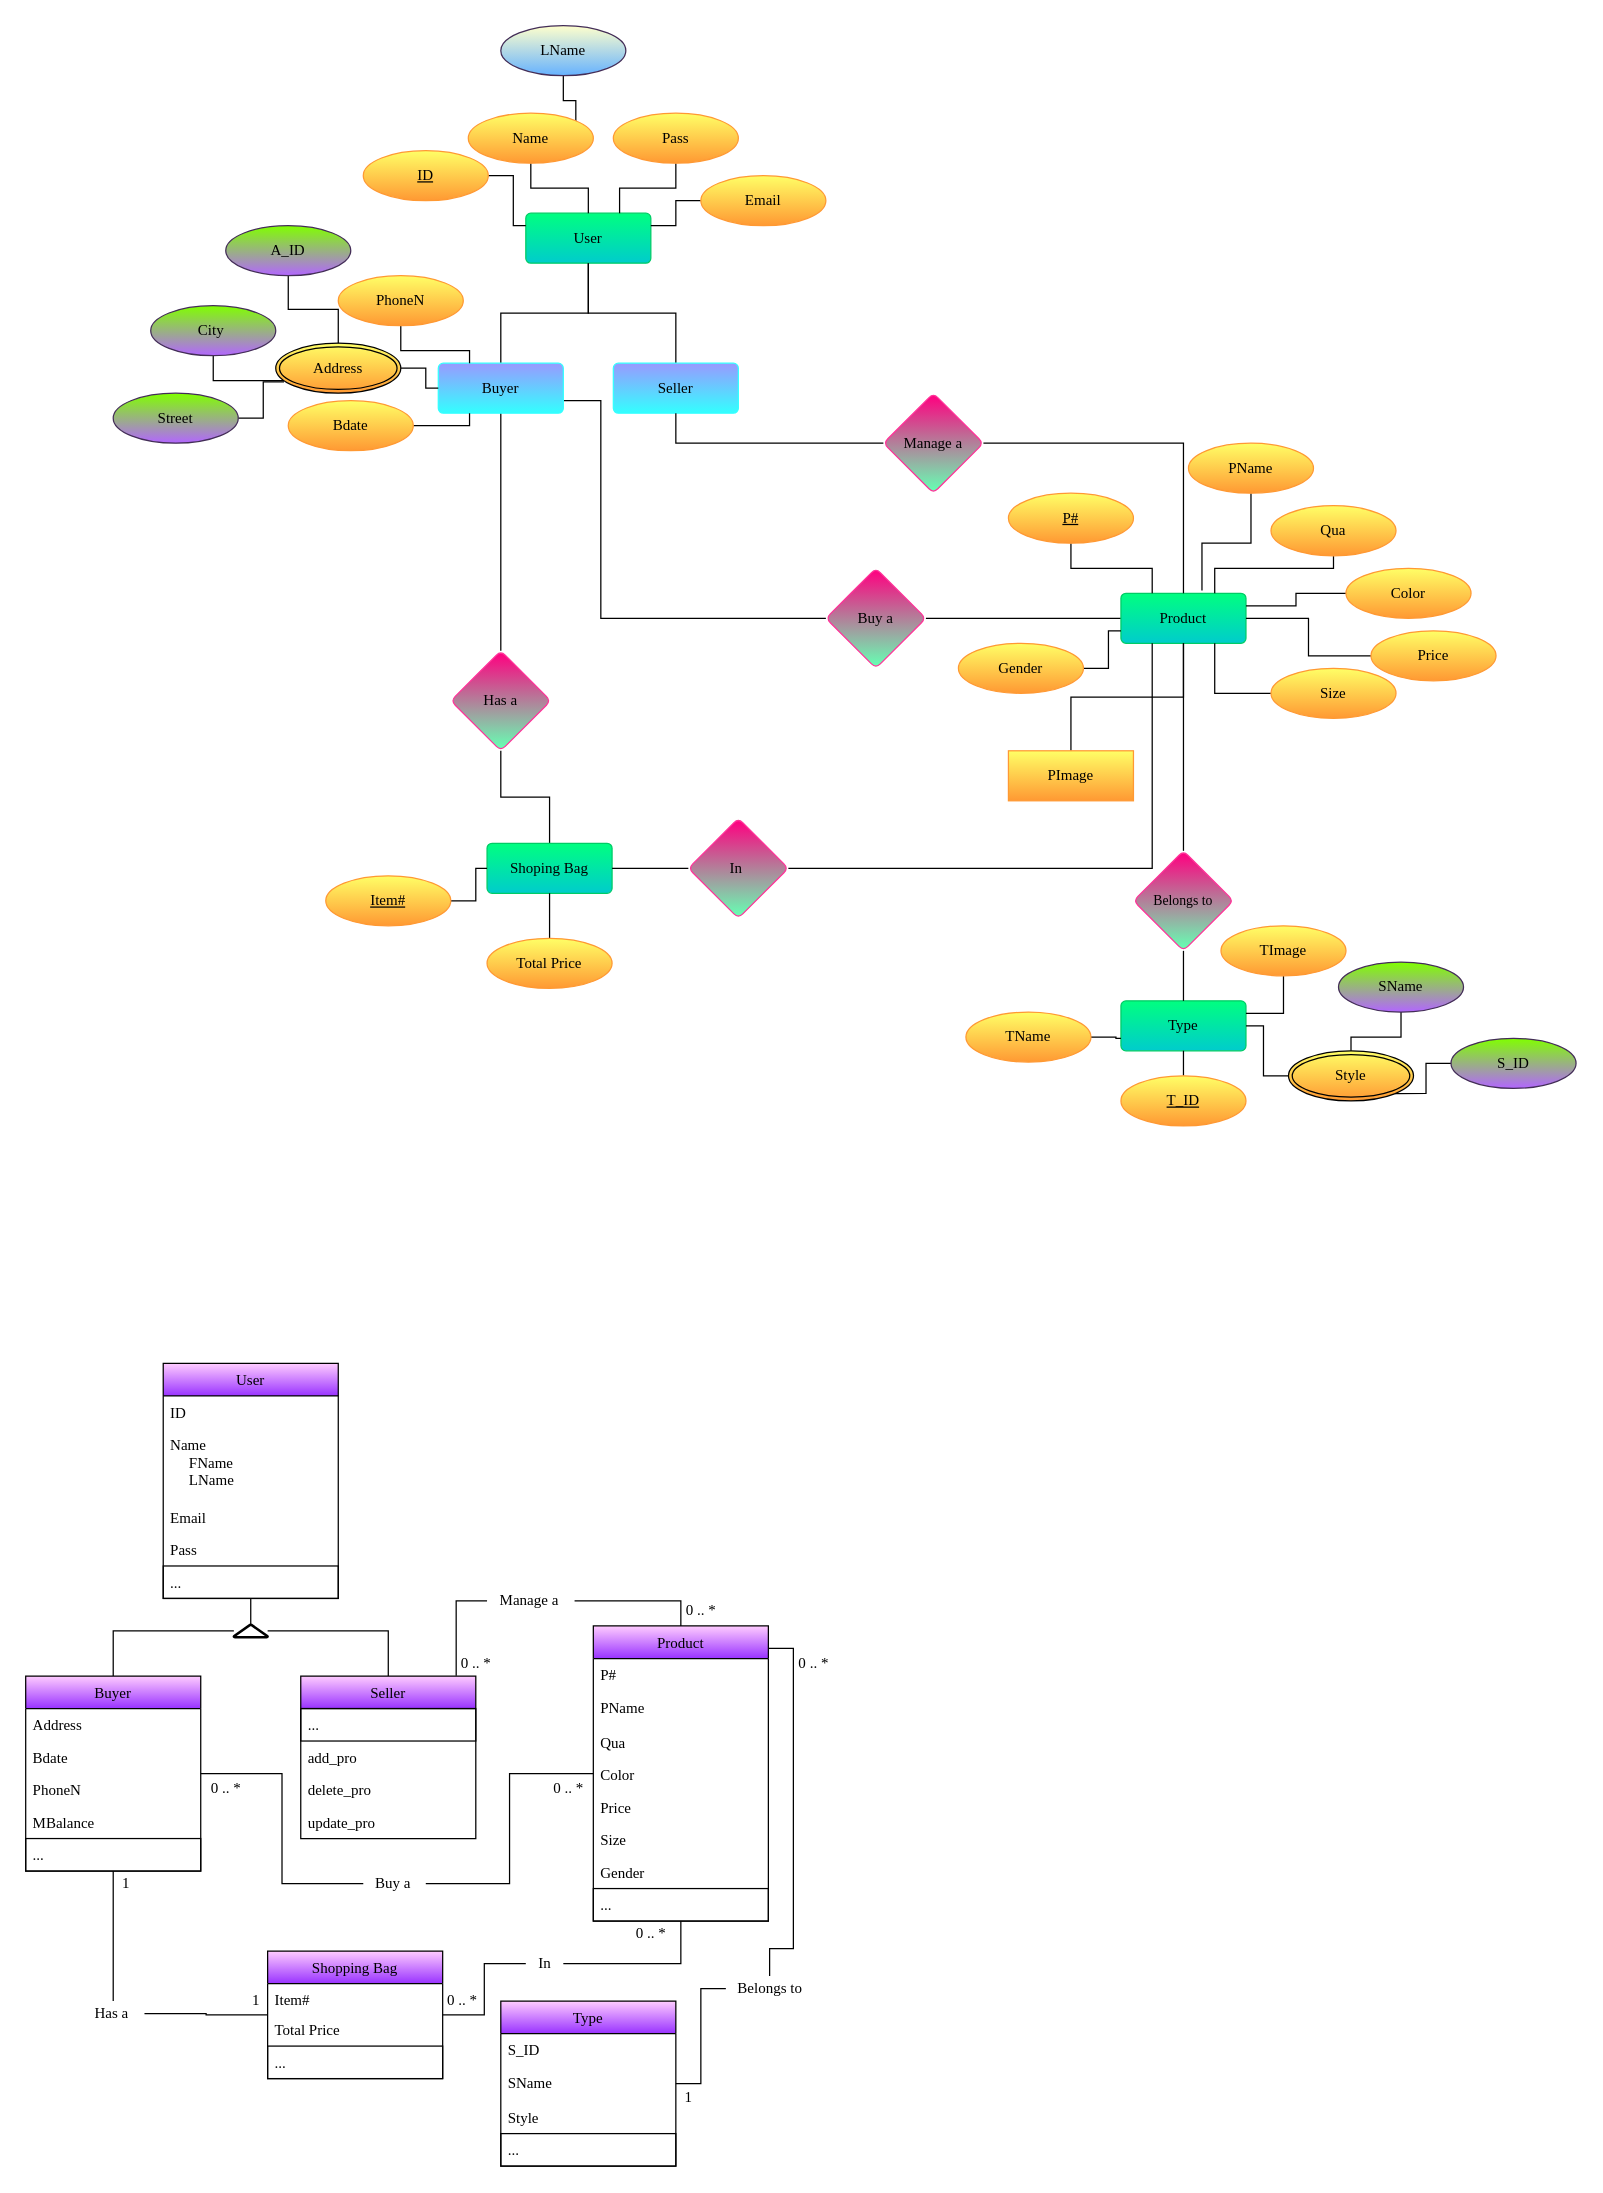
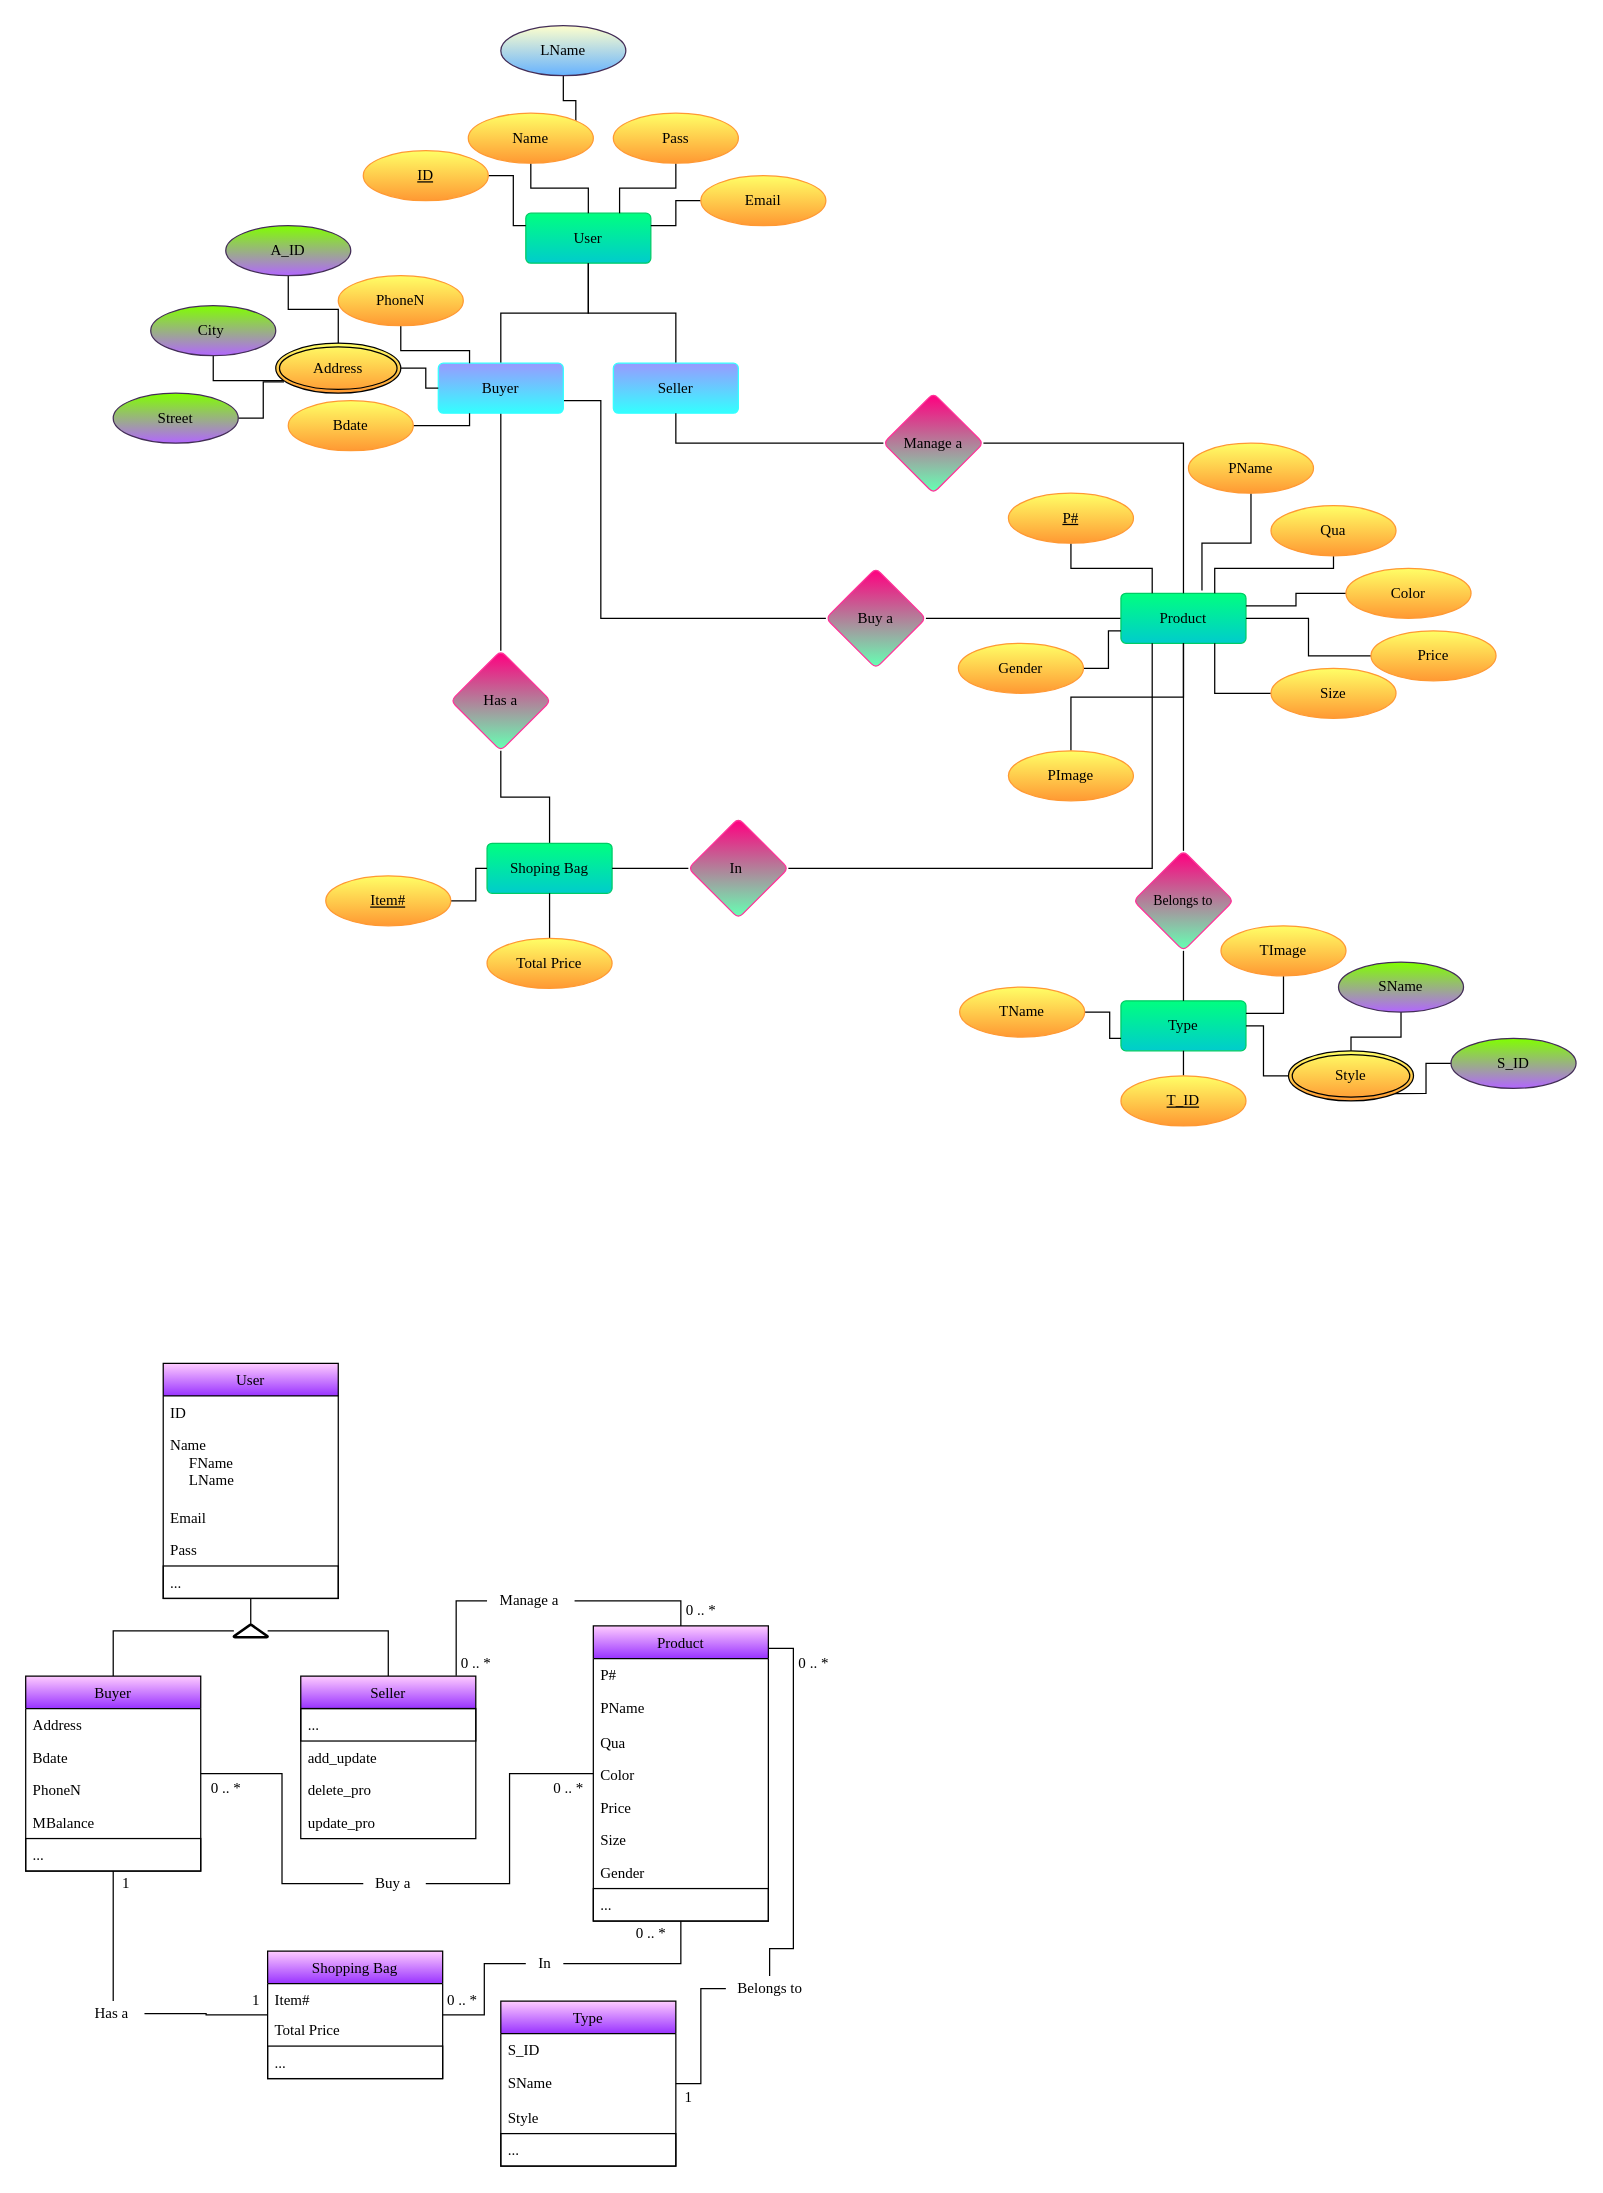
(1071, 776) -> (1071, 776)
(1028, 1037) -> (1022, 1012)
(337, 1758) -> (350, 1758)
